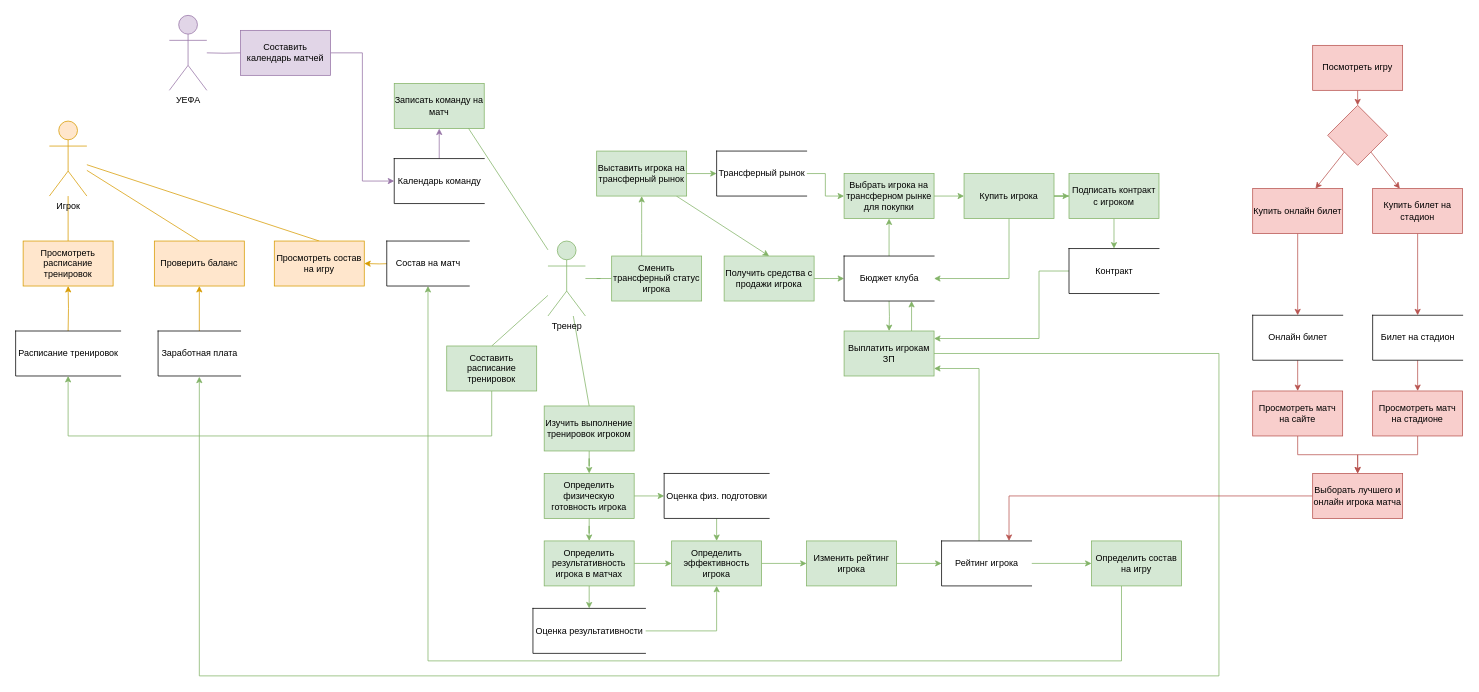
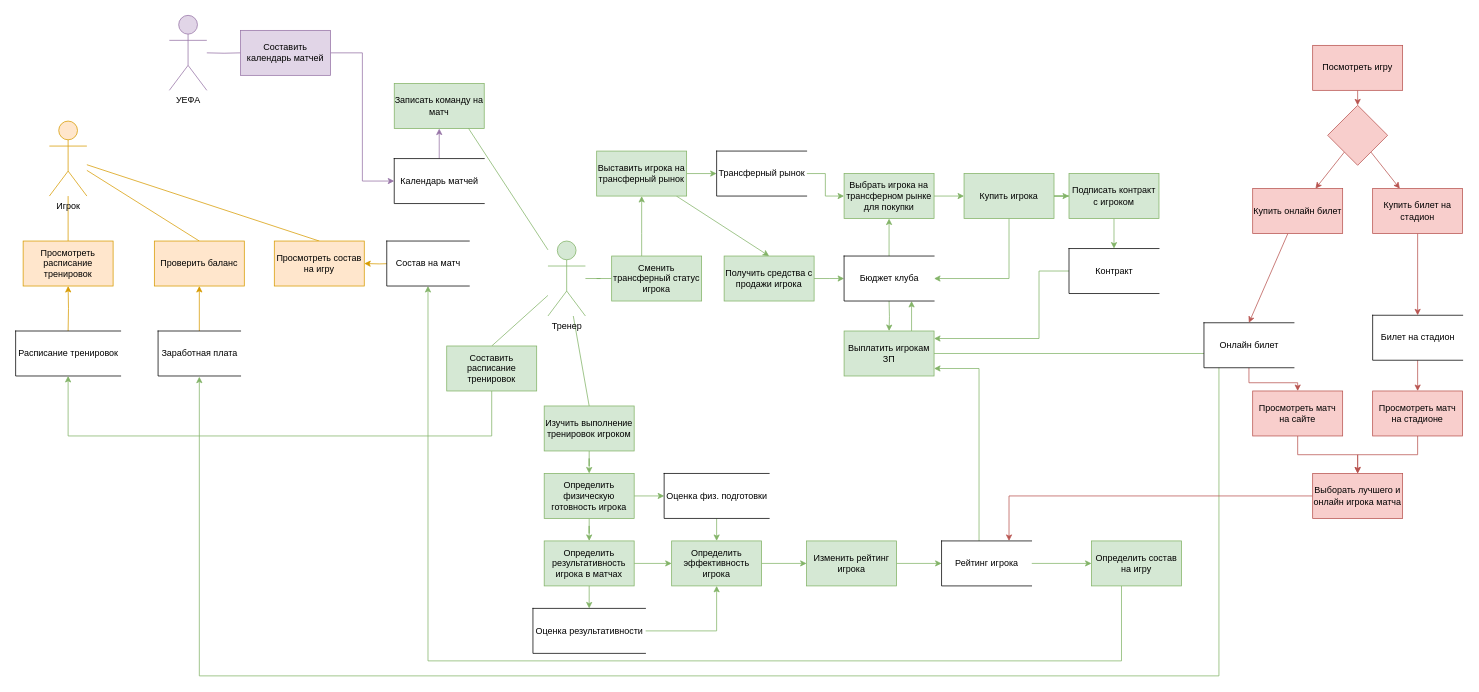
(440, 181) -> (440, 181)
(1298, 338) -> (1249, 345)
